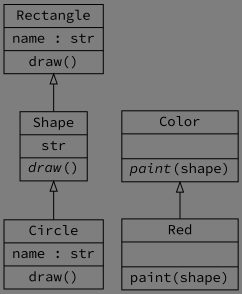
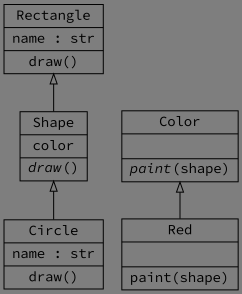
(54, 146) -> (54, 146)
